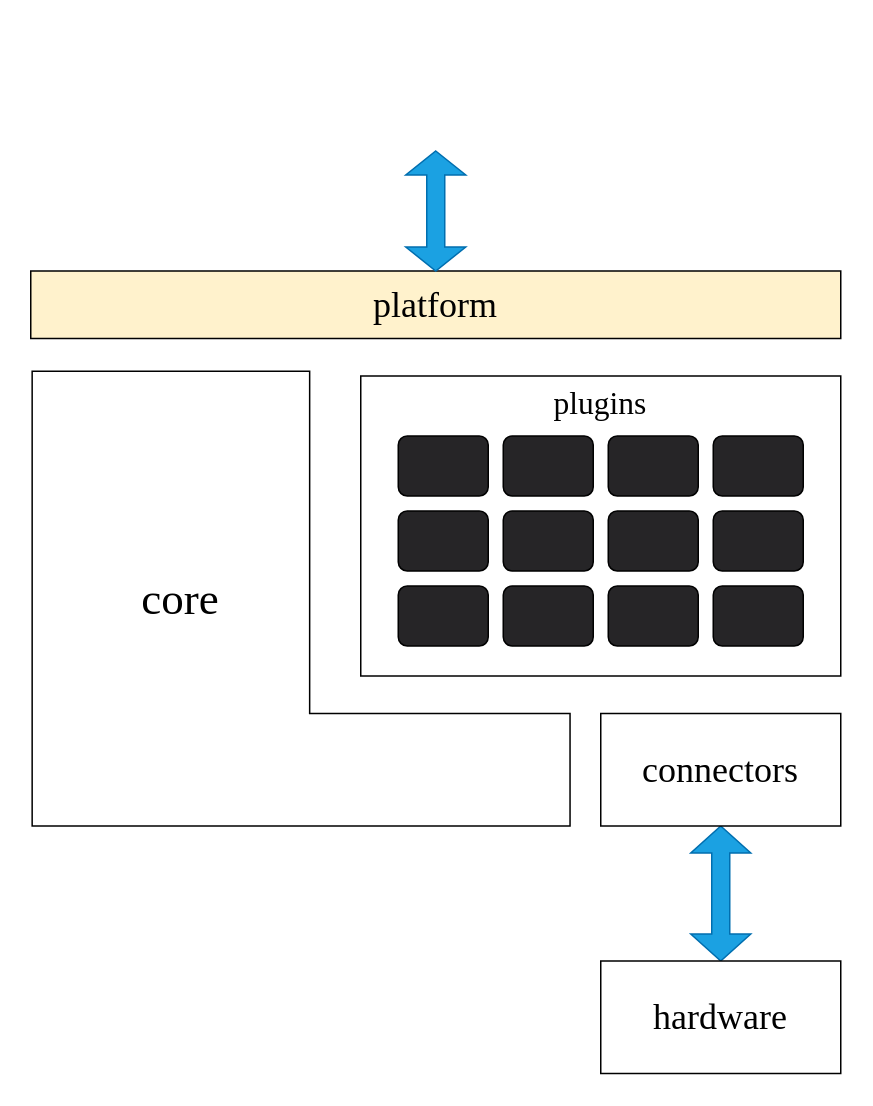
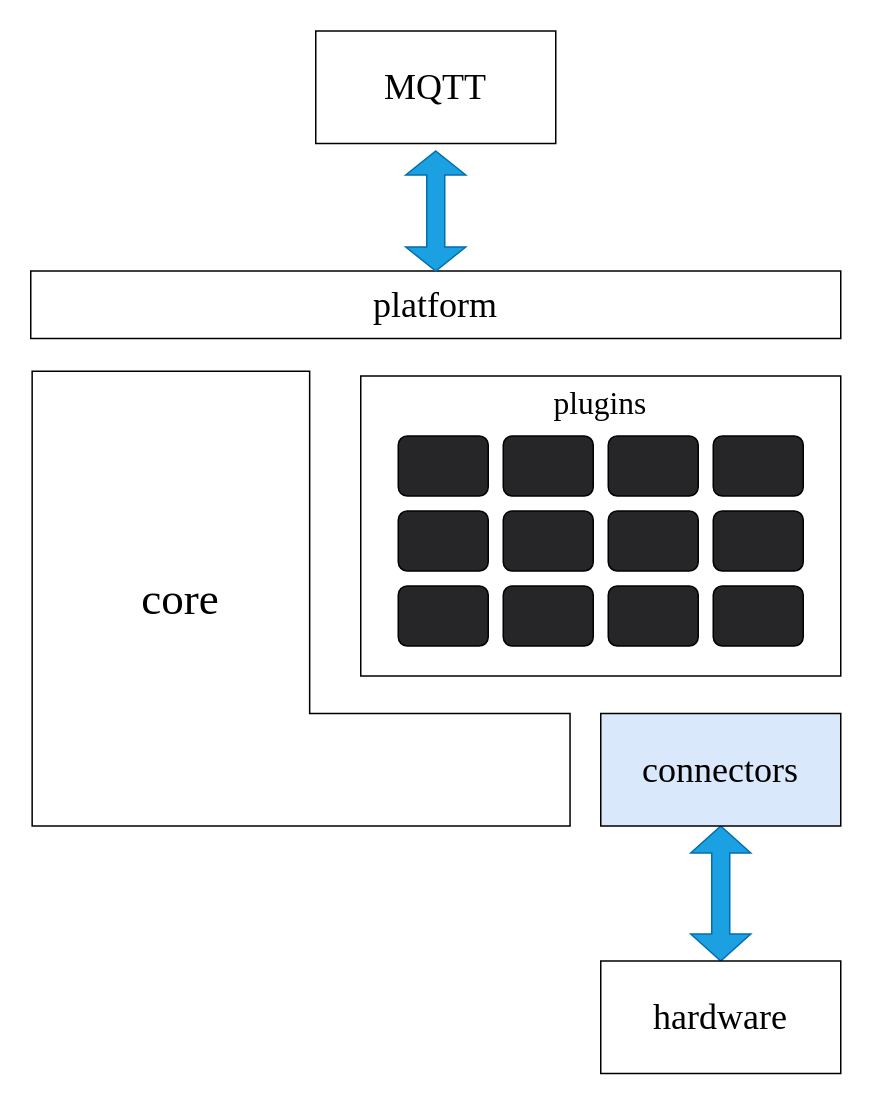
none -> (436, 87)
(436, 305) -> (436, 305)
(721, 770) -> (721, 770)
